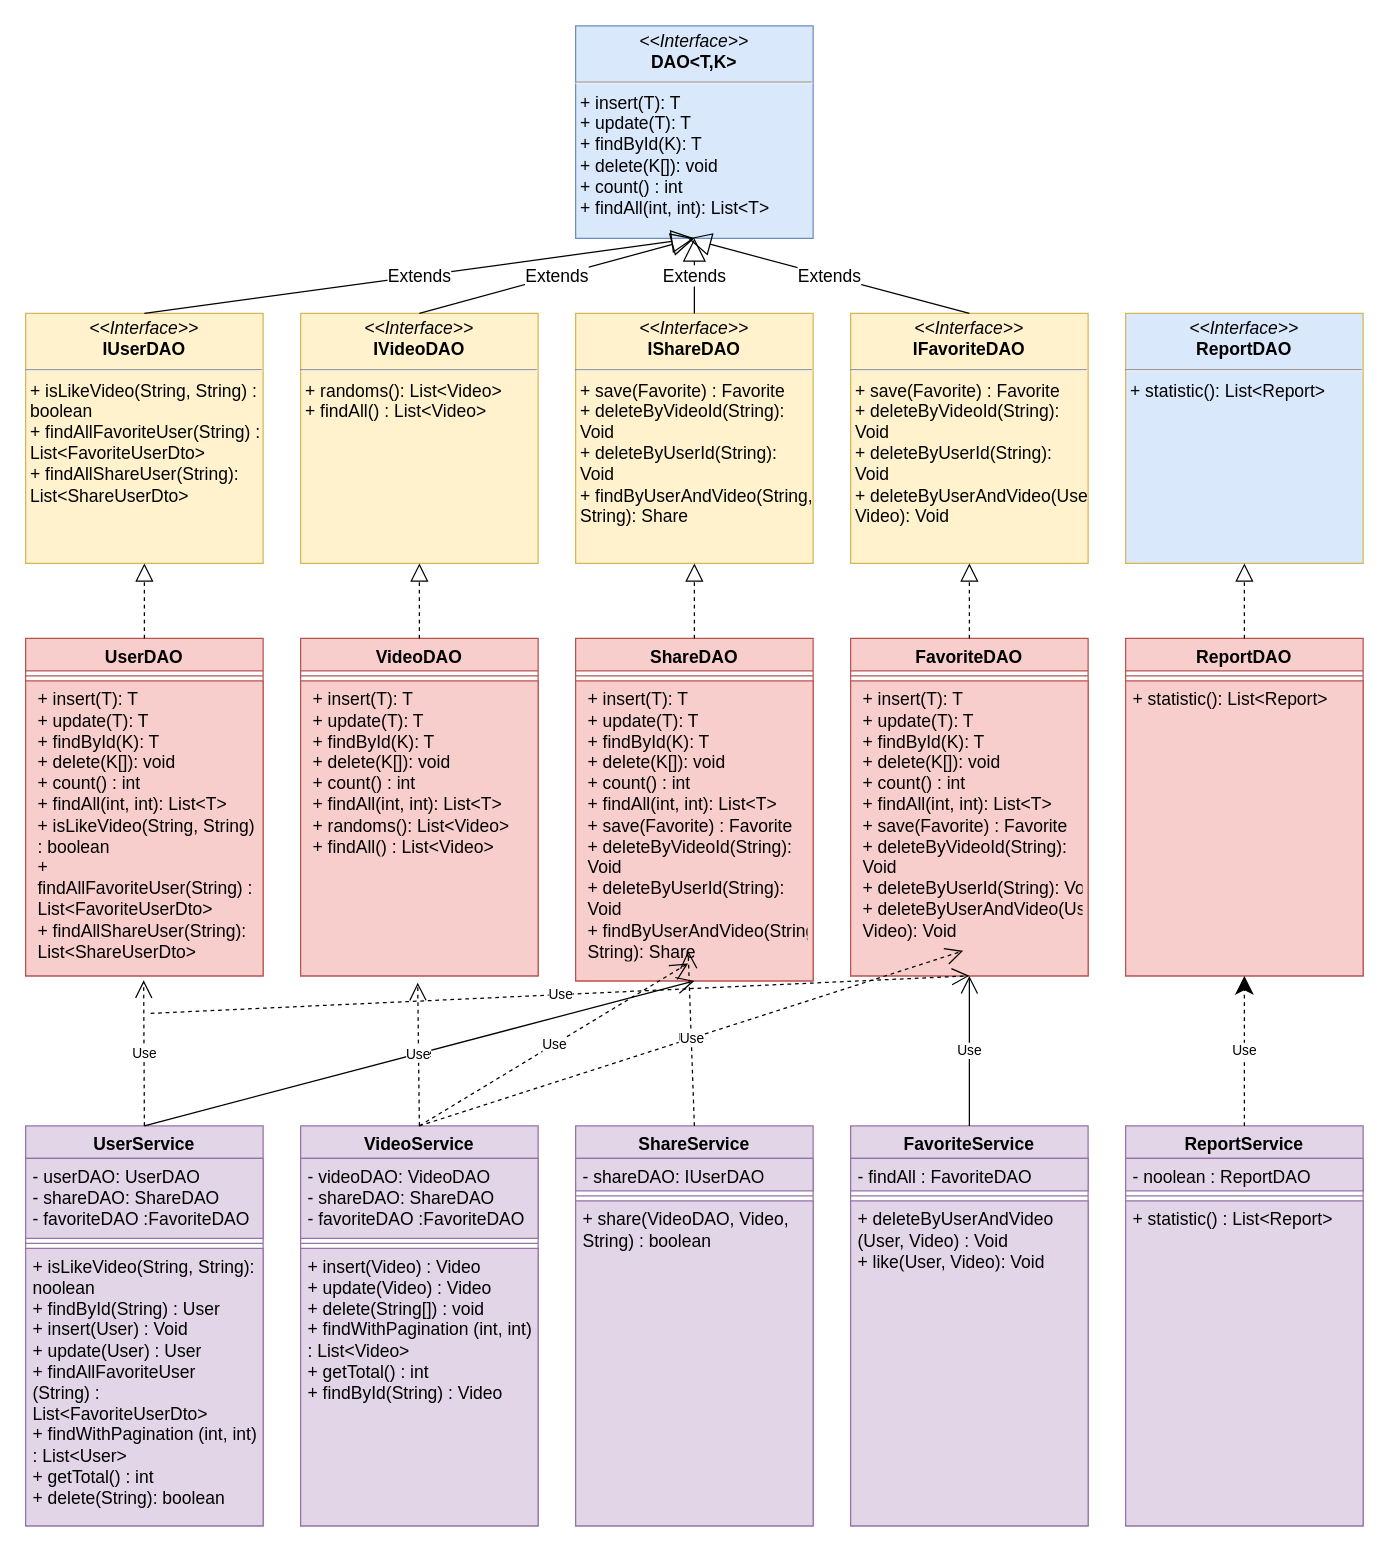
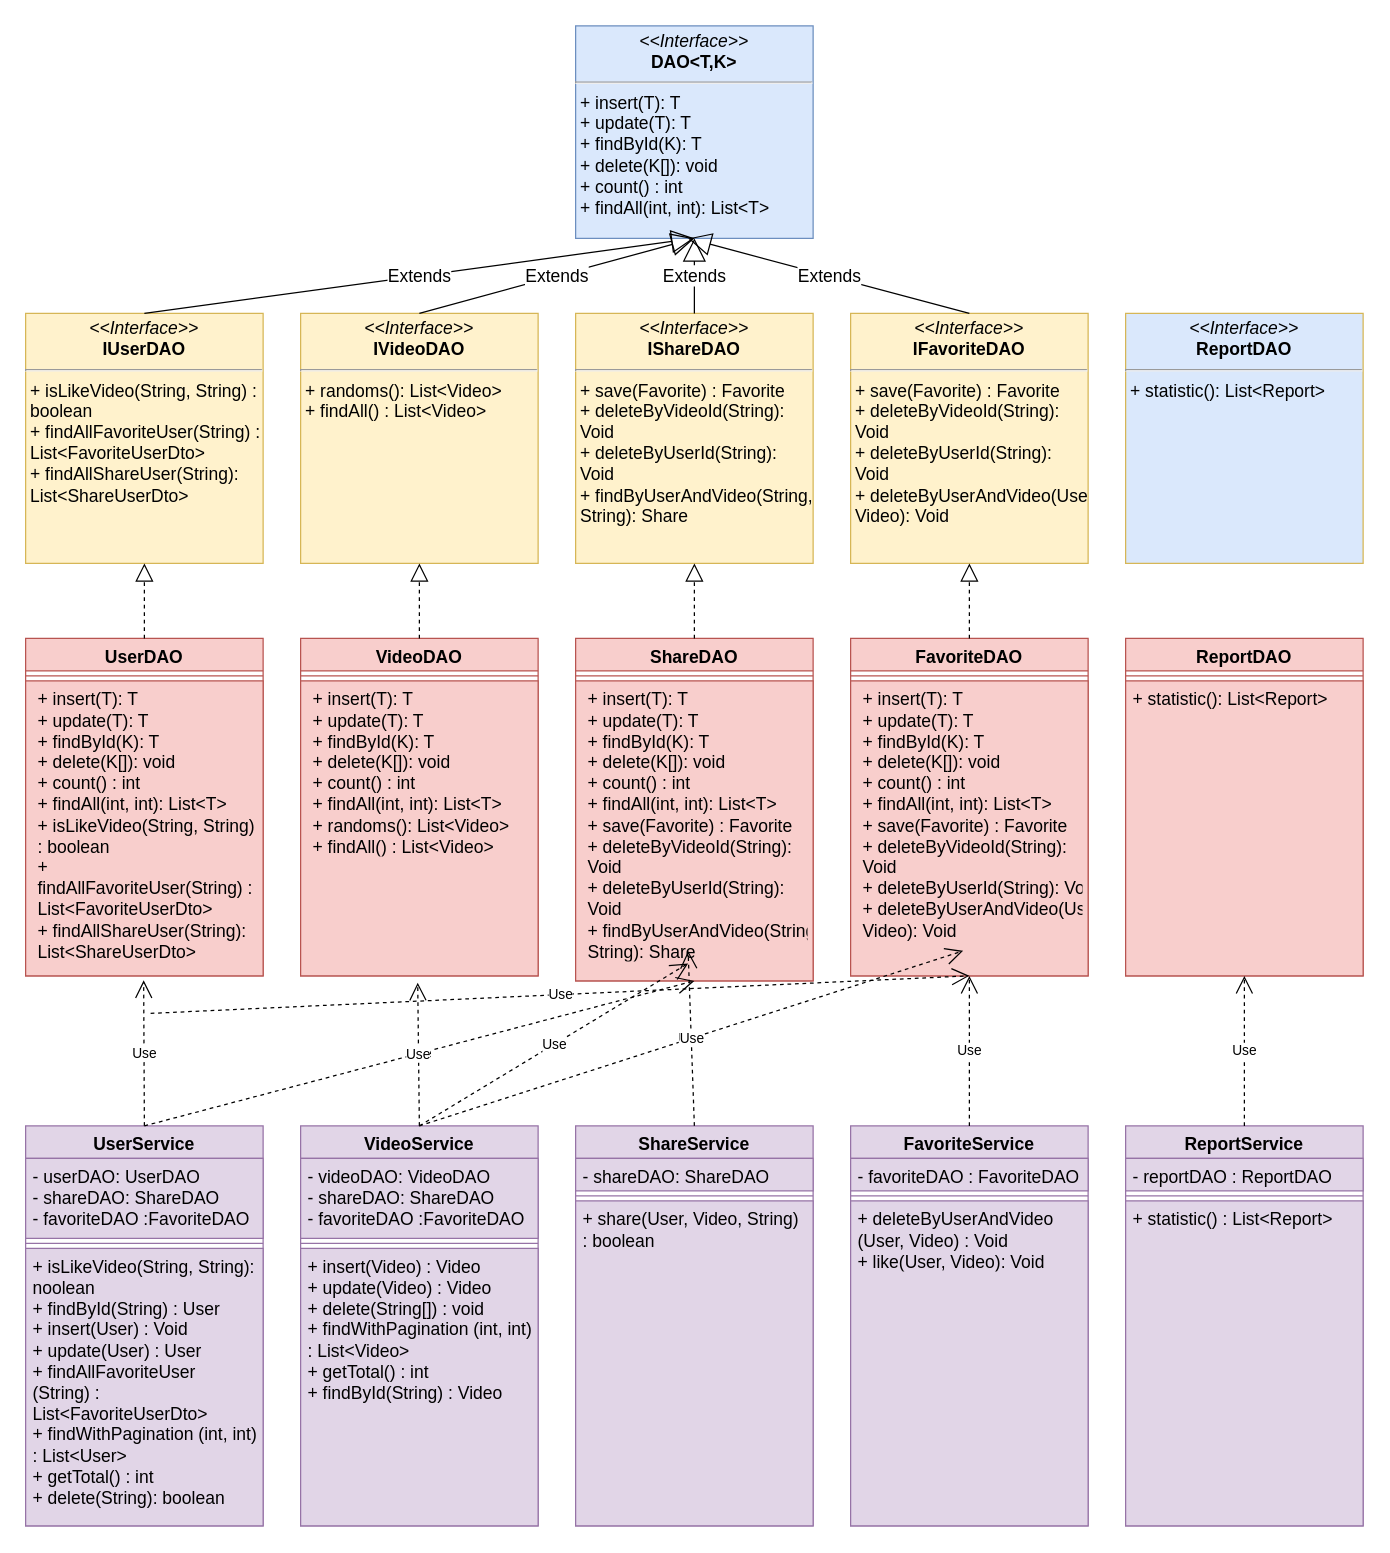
(1244, 610) -> none
(1244, 991) -> (1244, 985)
(969, 1090) -> (969, 1090)
(276, 1091) -> (276, 1091)
(674, 1177) -> (674, 1177)
(953, 1177) -> (971, 1188)
(1225, 1177) -> (1237, 1177)
(696, 1230) -> (696, 1230)
